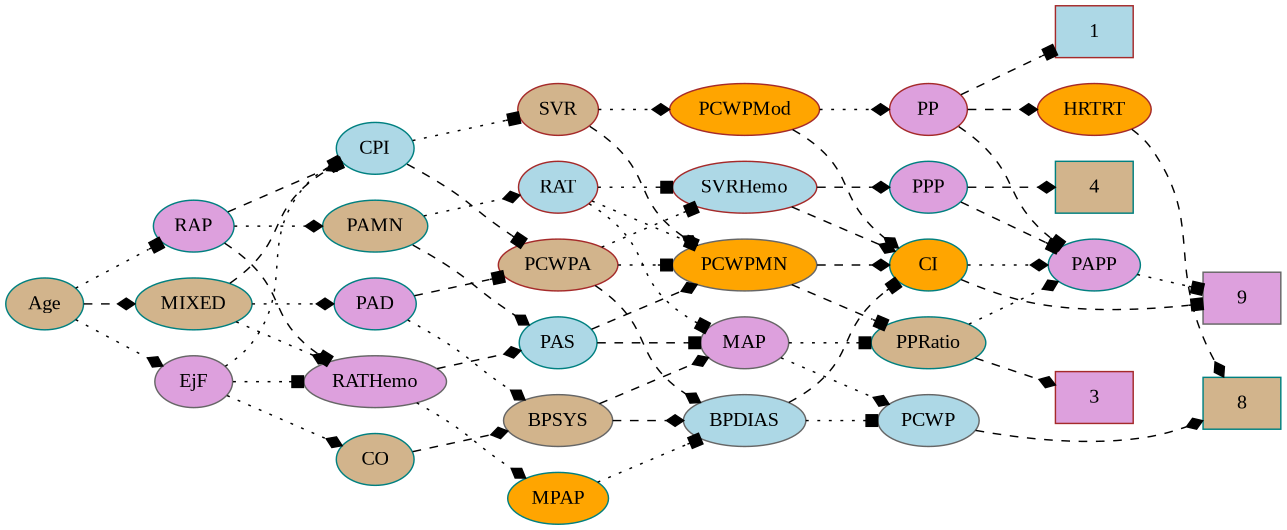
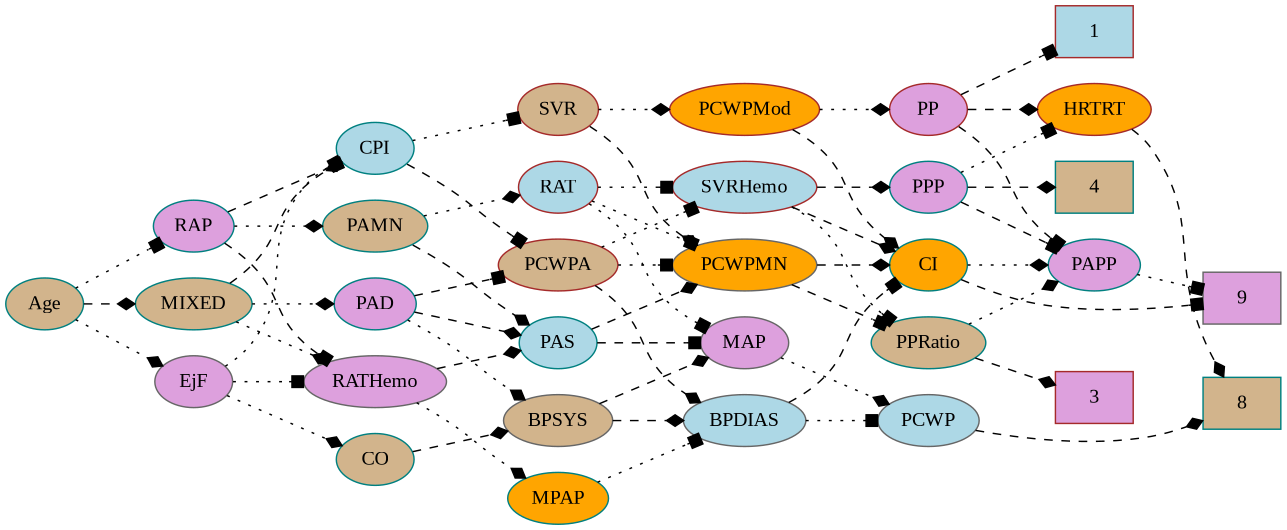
none -> (1003, 152)
none -> (459, 322)
(823, 343) -> (842, 255)
